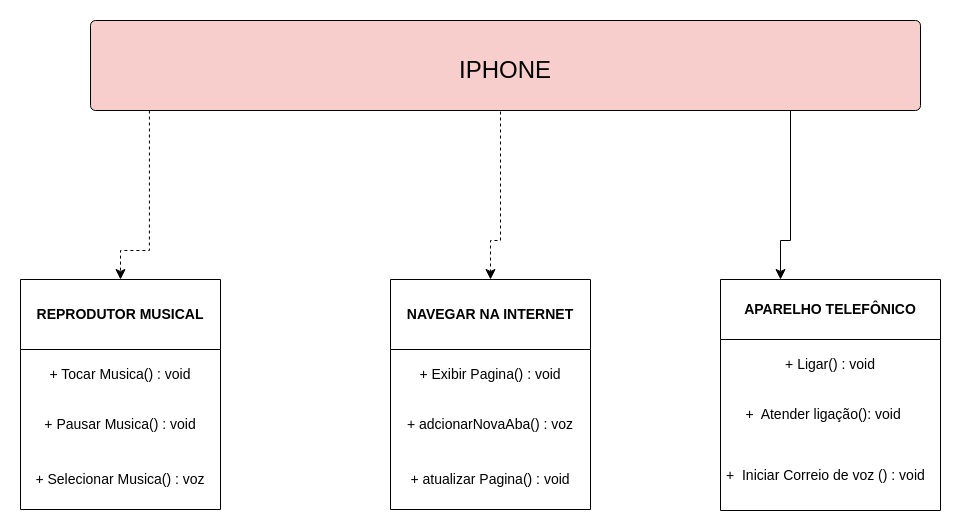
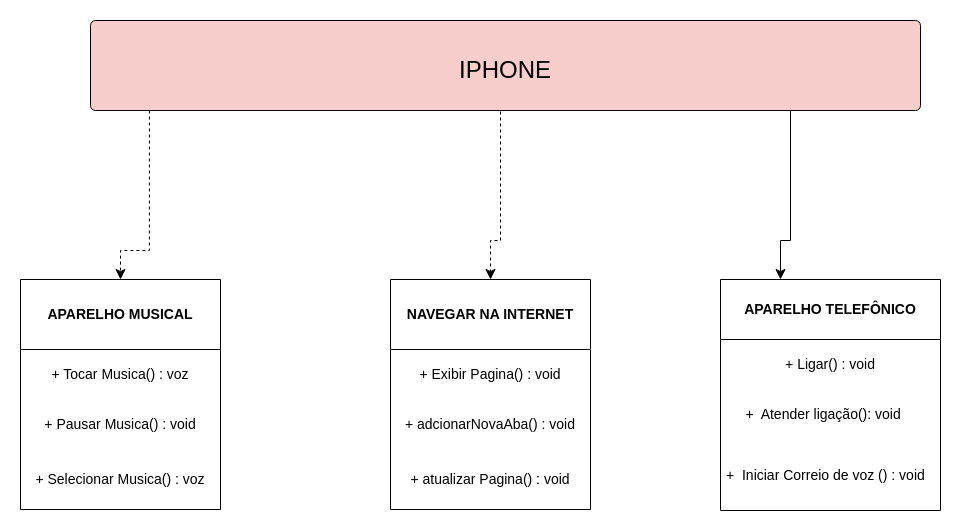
(121, 315) -> (121, 315)
(121, 375) -> (121, 375)
(491, 425) -> (491, 425)
